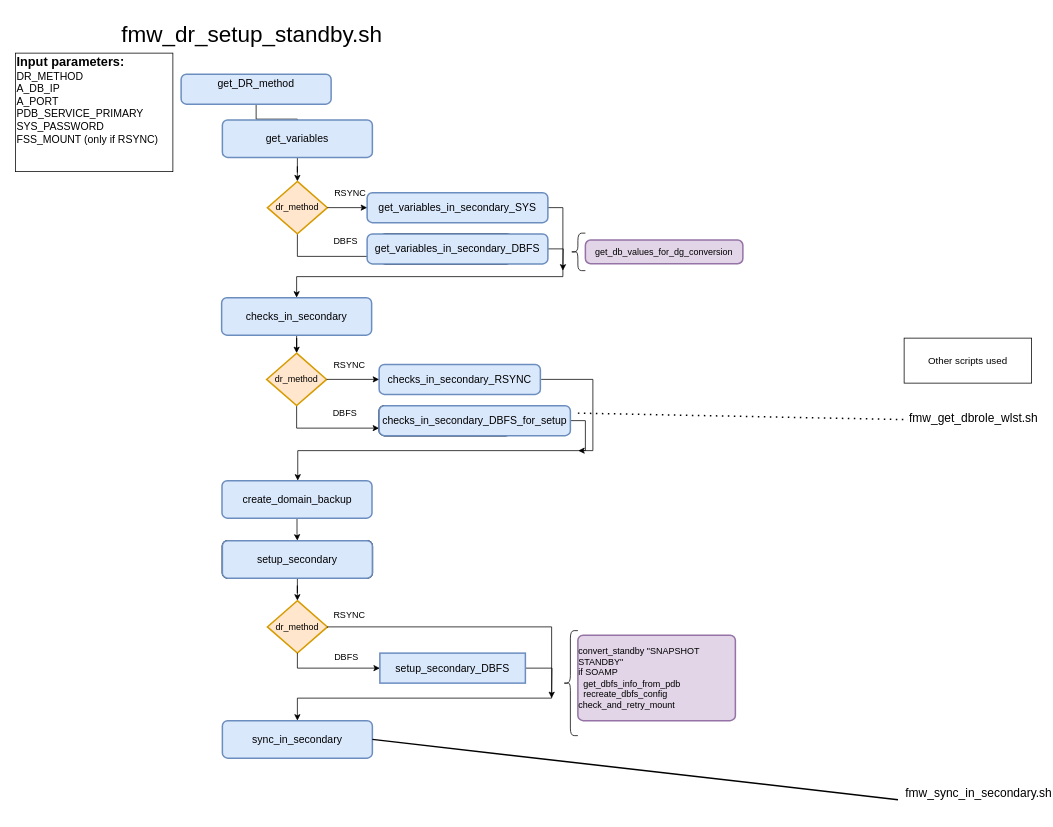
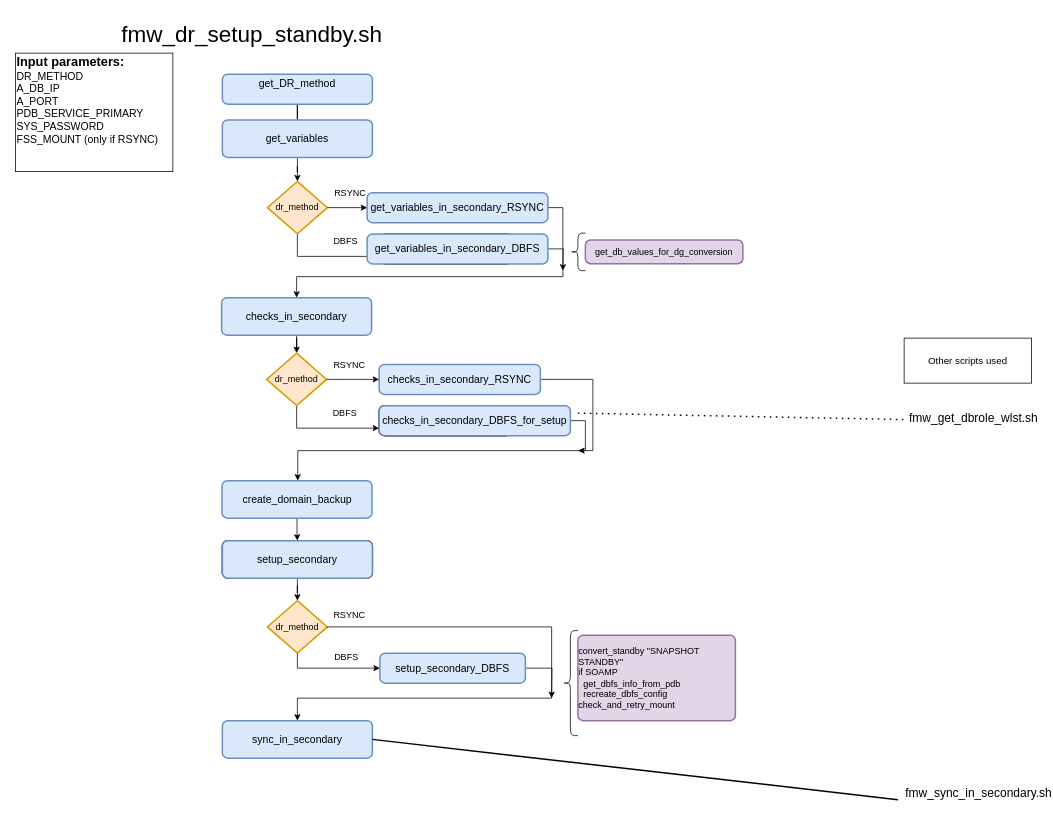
(256, 89) -> (297, 89)
(458, 207) -> (458, 207)
(453, 668) -> (453, 668)
